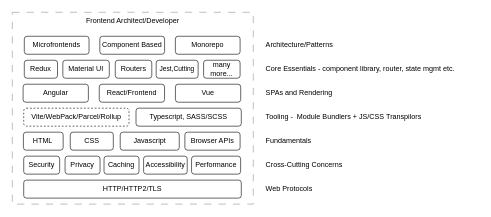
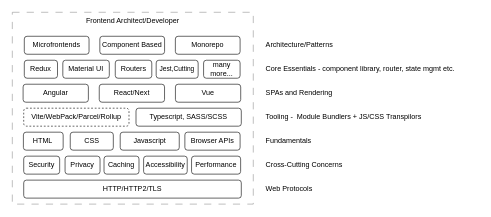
(132, 93) -> (132, 93)
